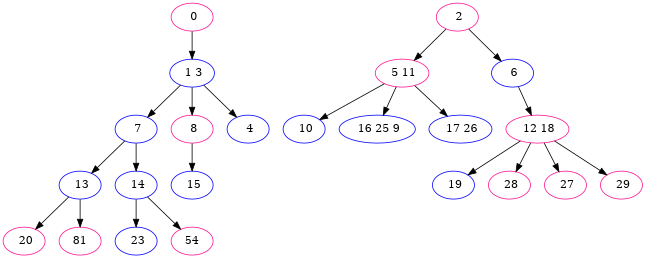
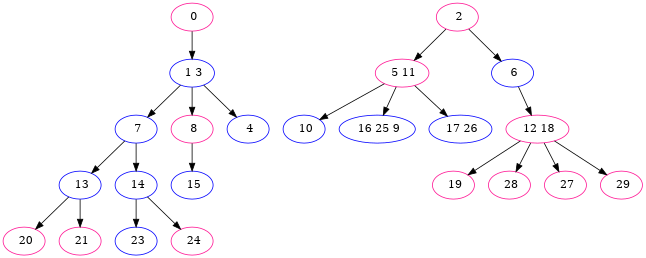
(453, 185) -> (453, 185)
(80, 241) -> (80, 241)
(192, 241) -> (192, 241)
